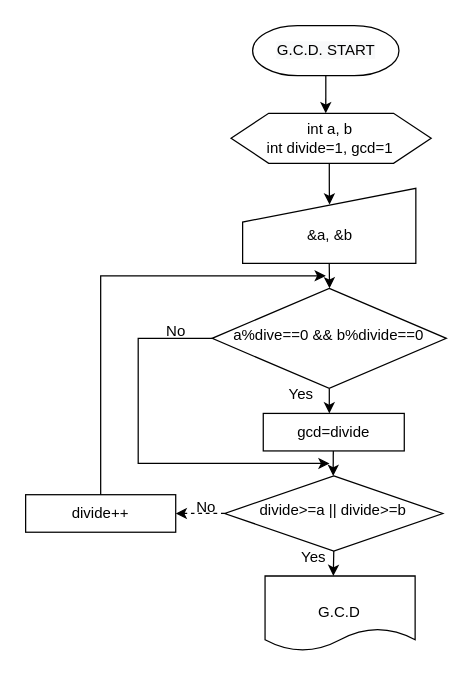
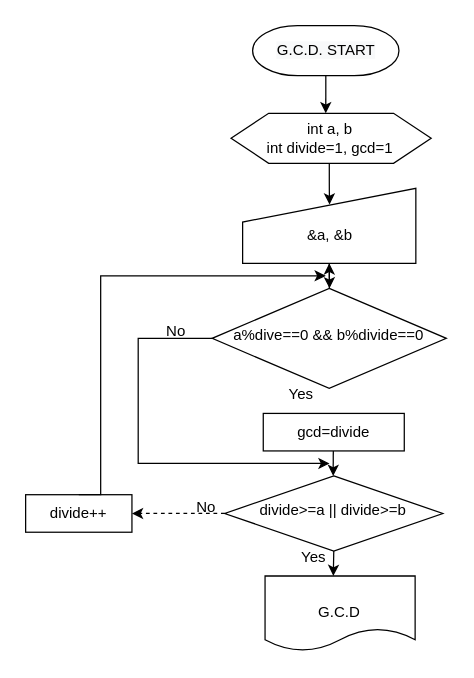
(329, 396) -> (329, 286)
(101, 513) -> (79, 513)
